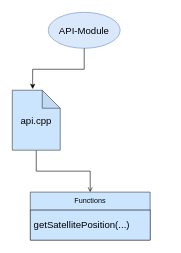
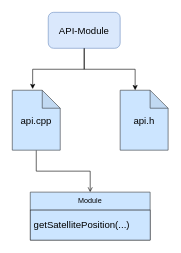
(84, 30) -> (84, 30)
none -> (134, 69)
none -> (144, 120)
(90, 201) -> (90, 201)
